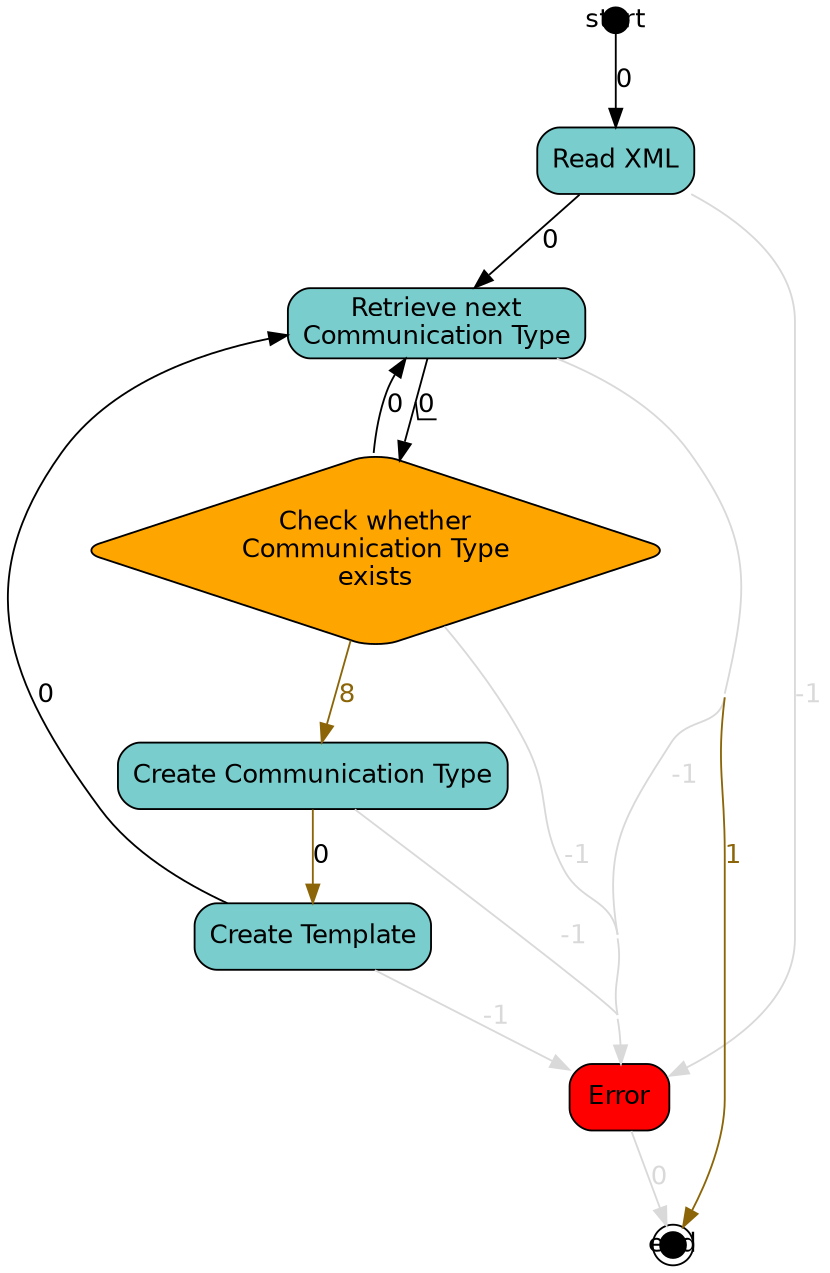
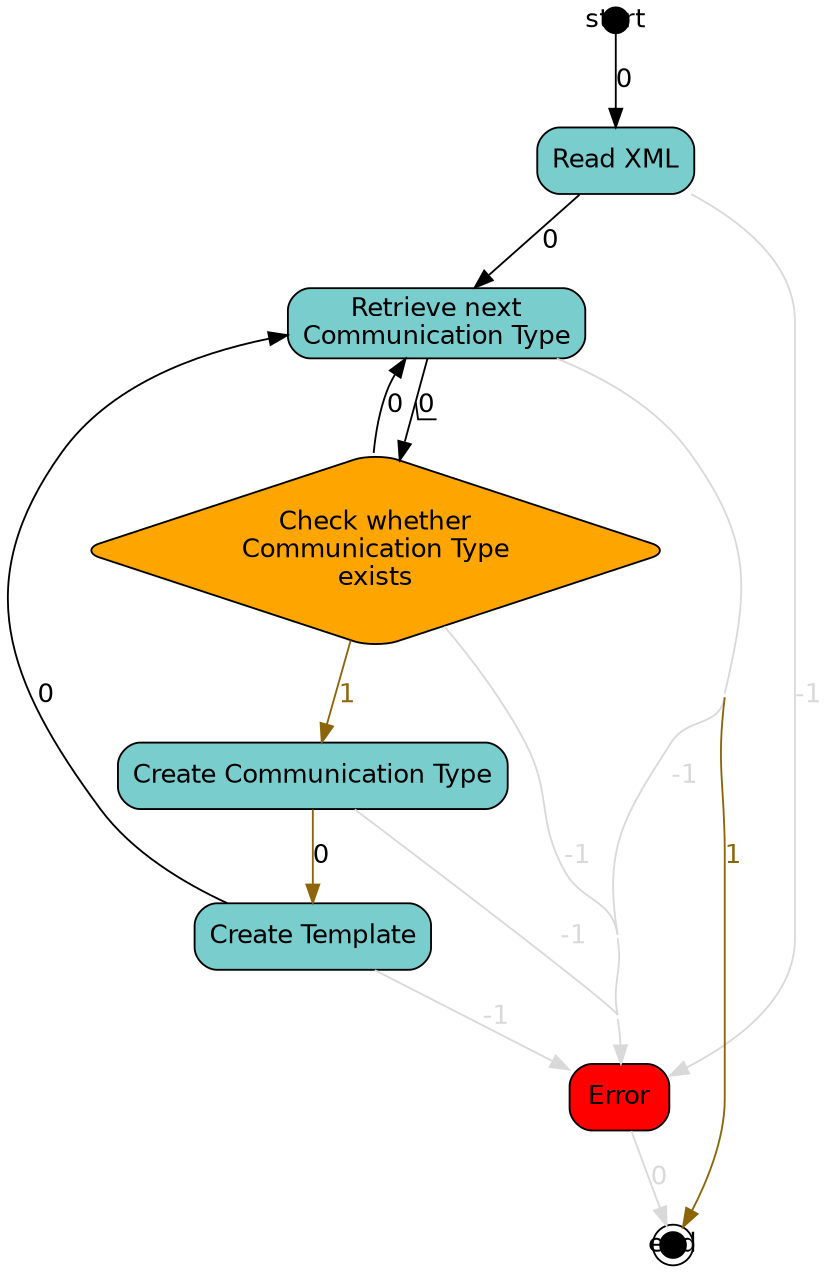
(348, 695) -> (348, 695)
